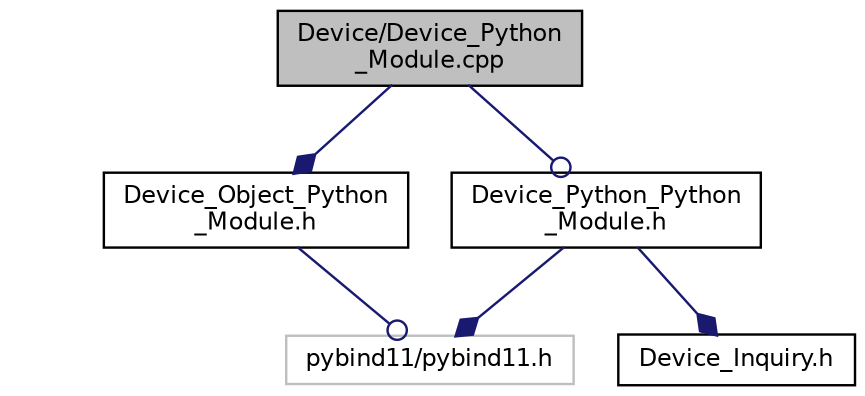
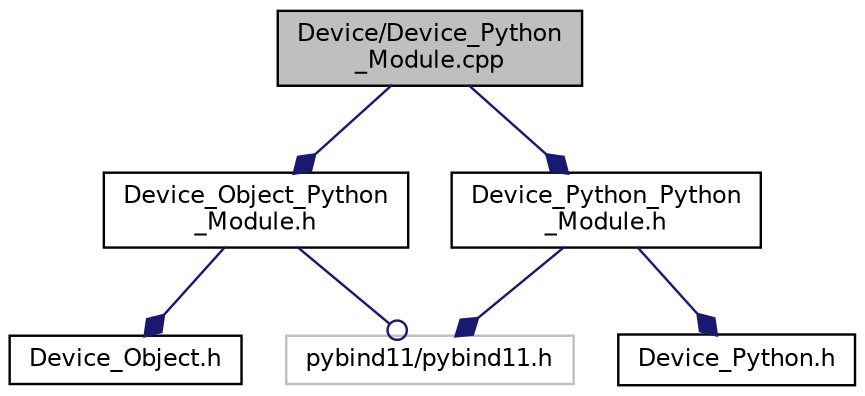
(511, 123) -> (511, 123)
none -> (126, 360)
(737, 360) -> (737, 360)
